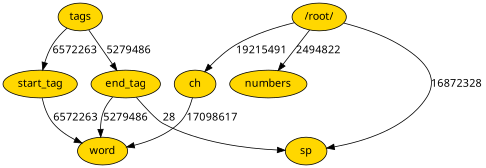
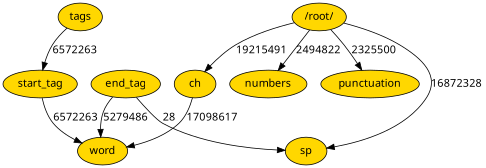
(101, 47) -> none
none -> (370, 84)
